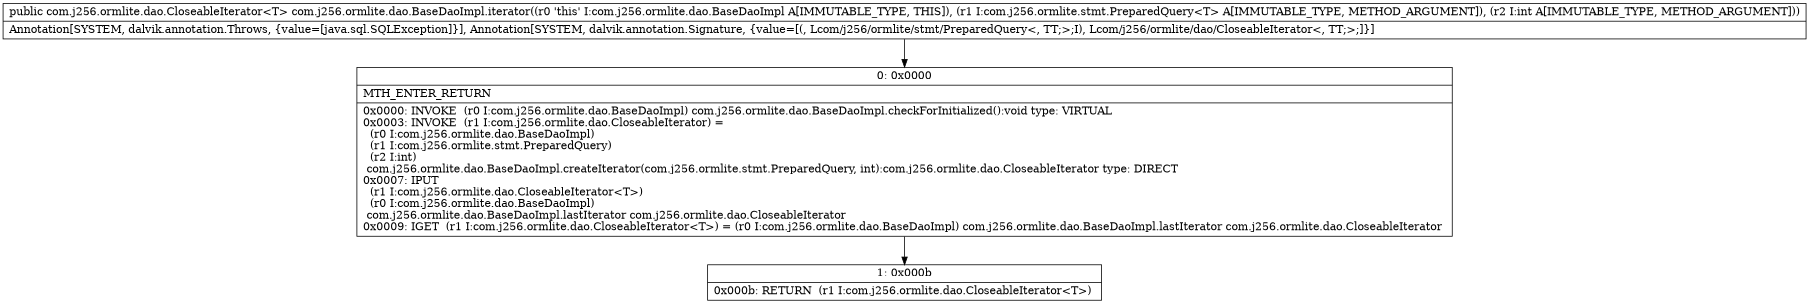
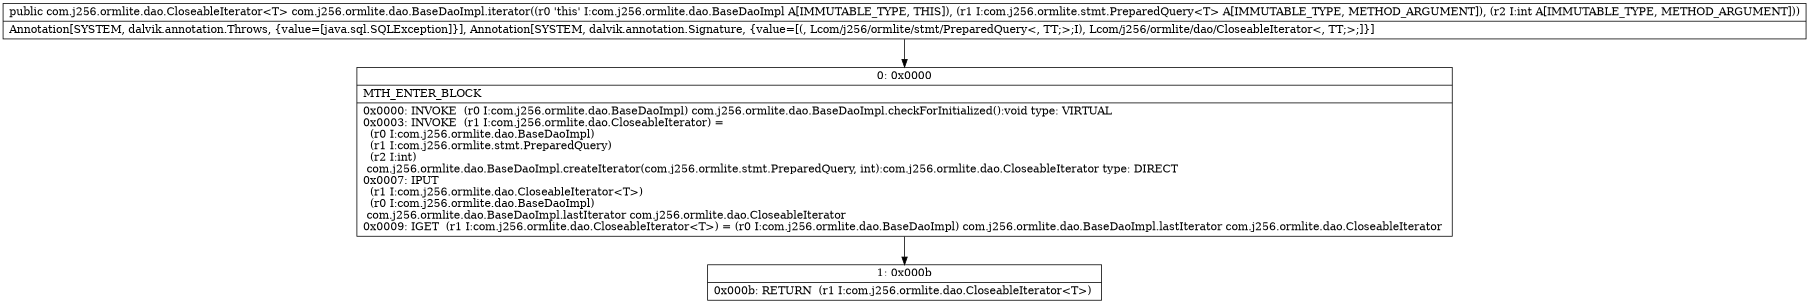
(427, 94) -> (422, 94)
